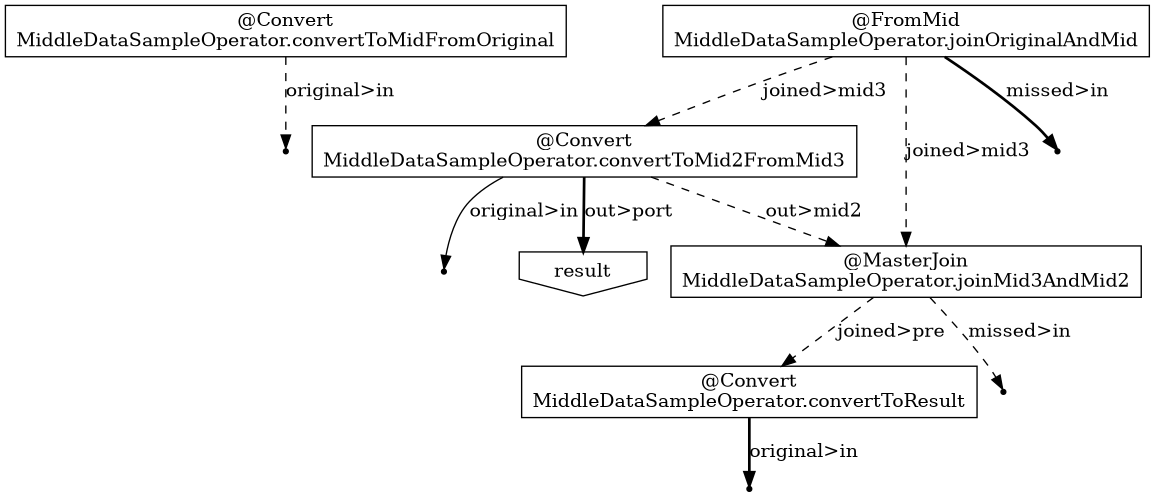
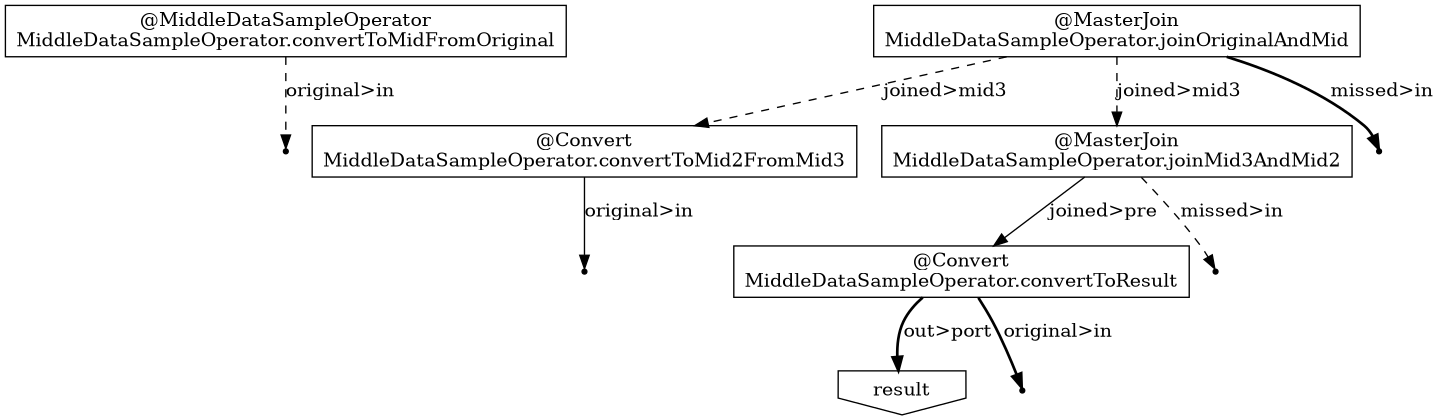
(286, 31) -> (286, 31)
(906, 31) -> (1117, 31)
(584, 208) -> (902, 324)
(739, 209) -> none
(833, 328) -> (1045, 207)
